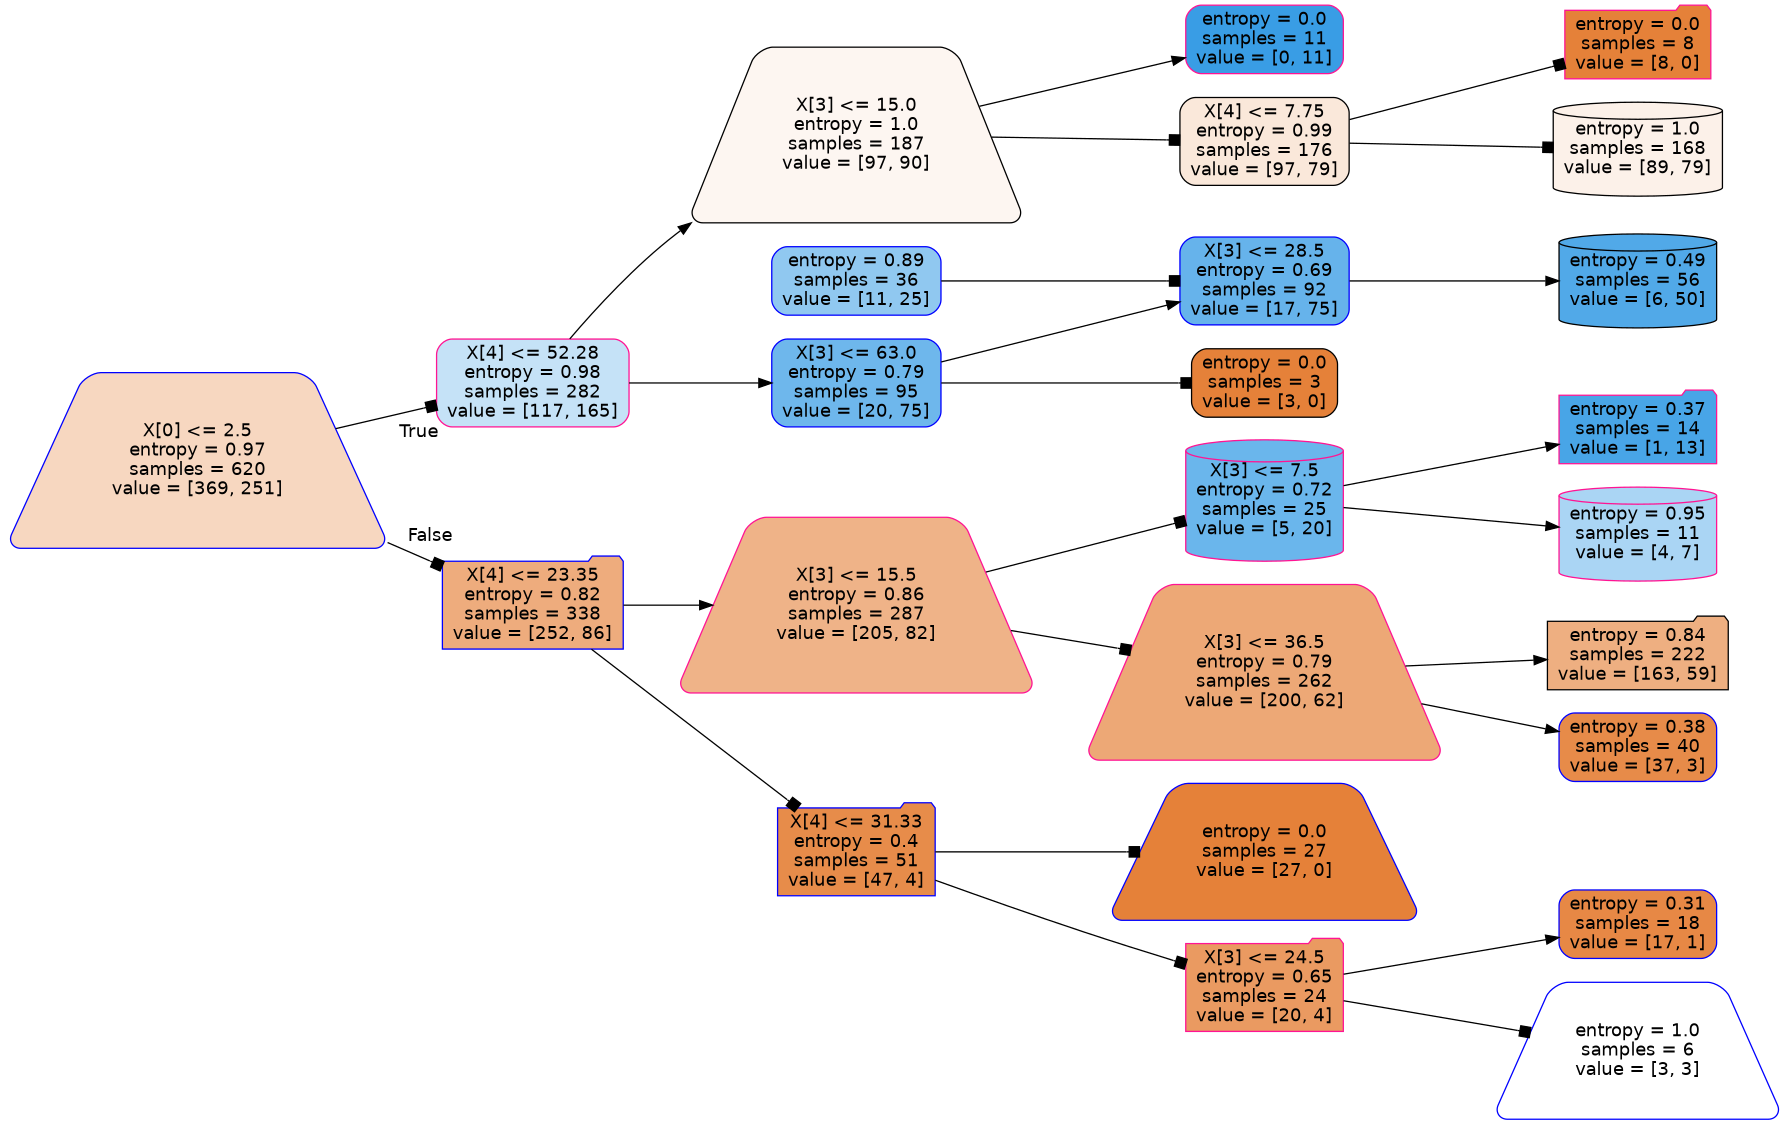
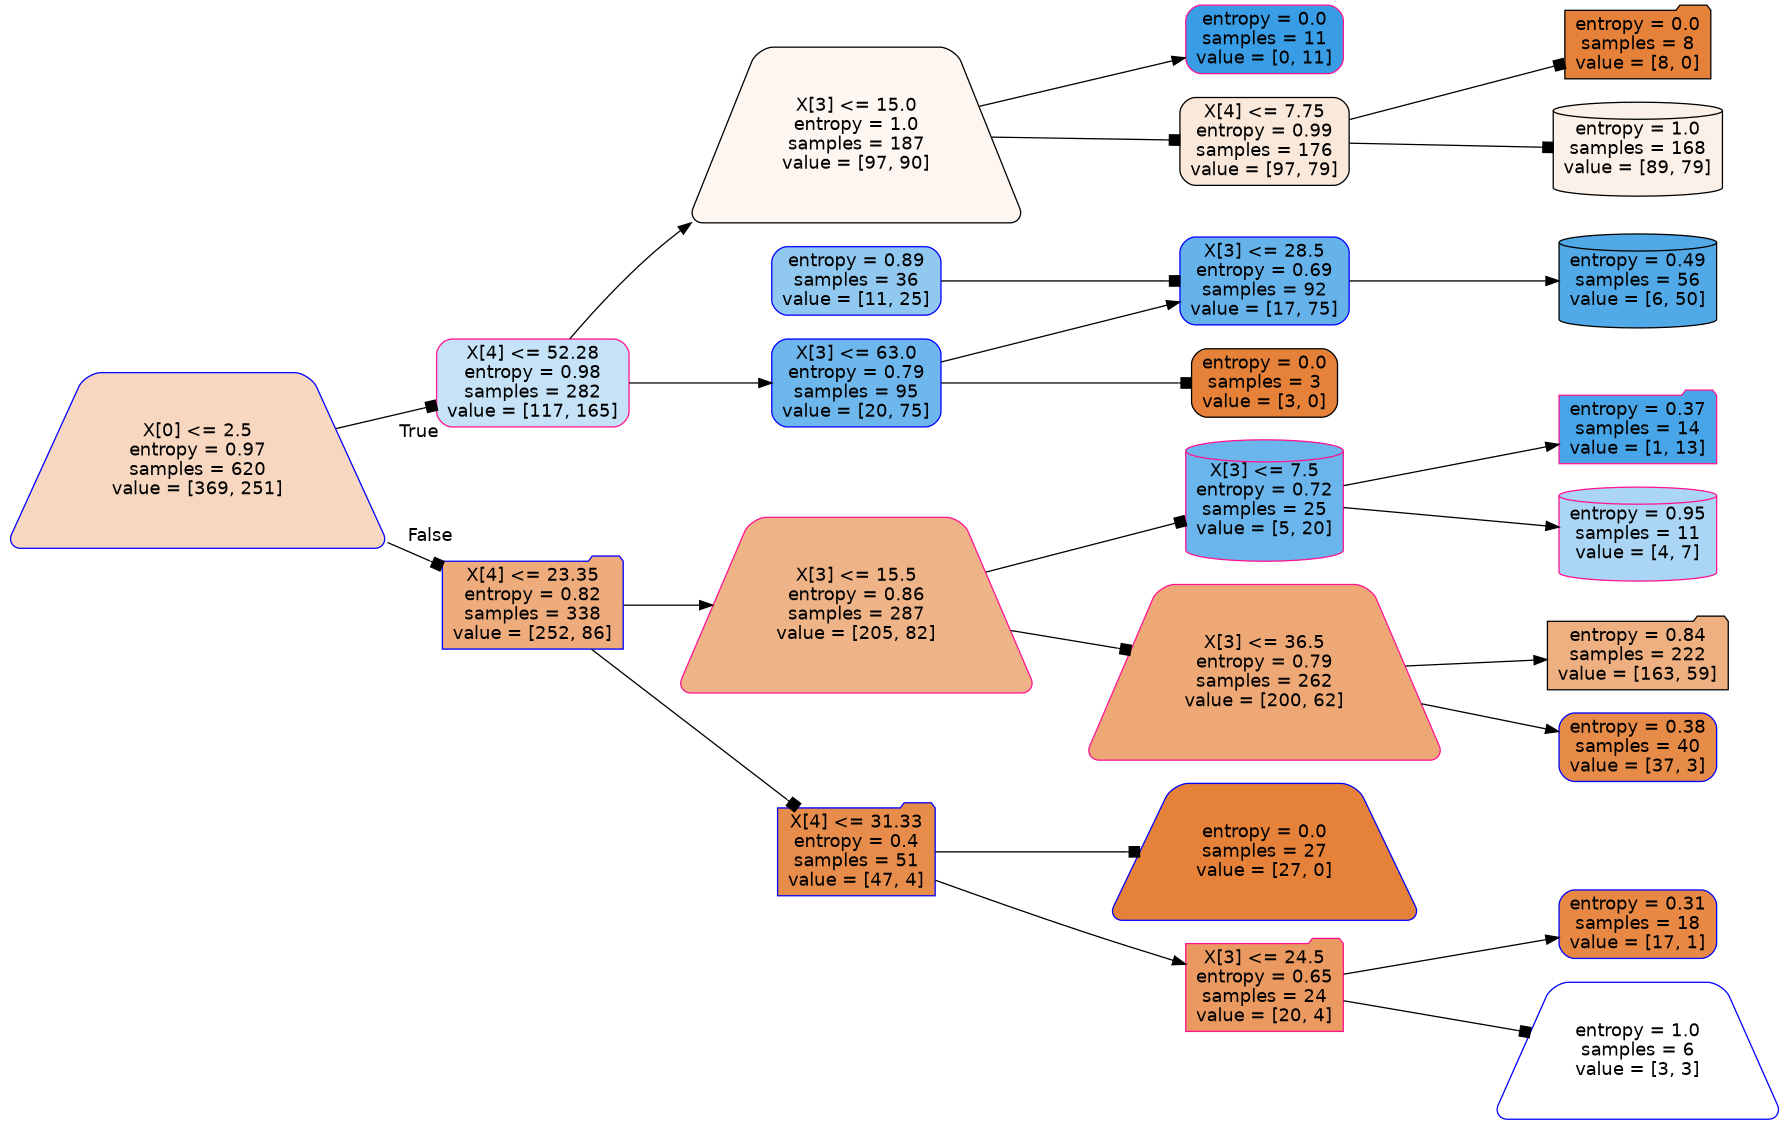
(1638, 45) -> (1638, 45)
(1054, 922) -> (1054, 922)
